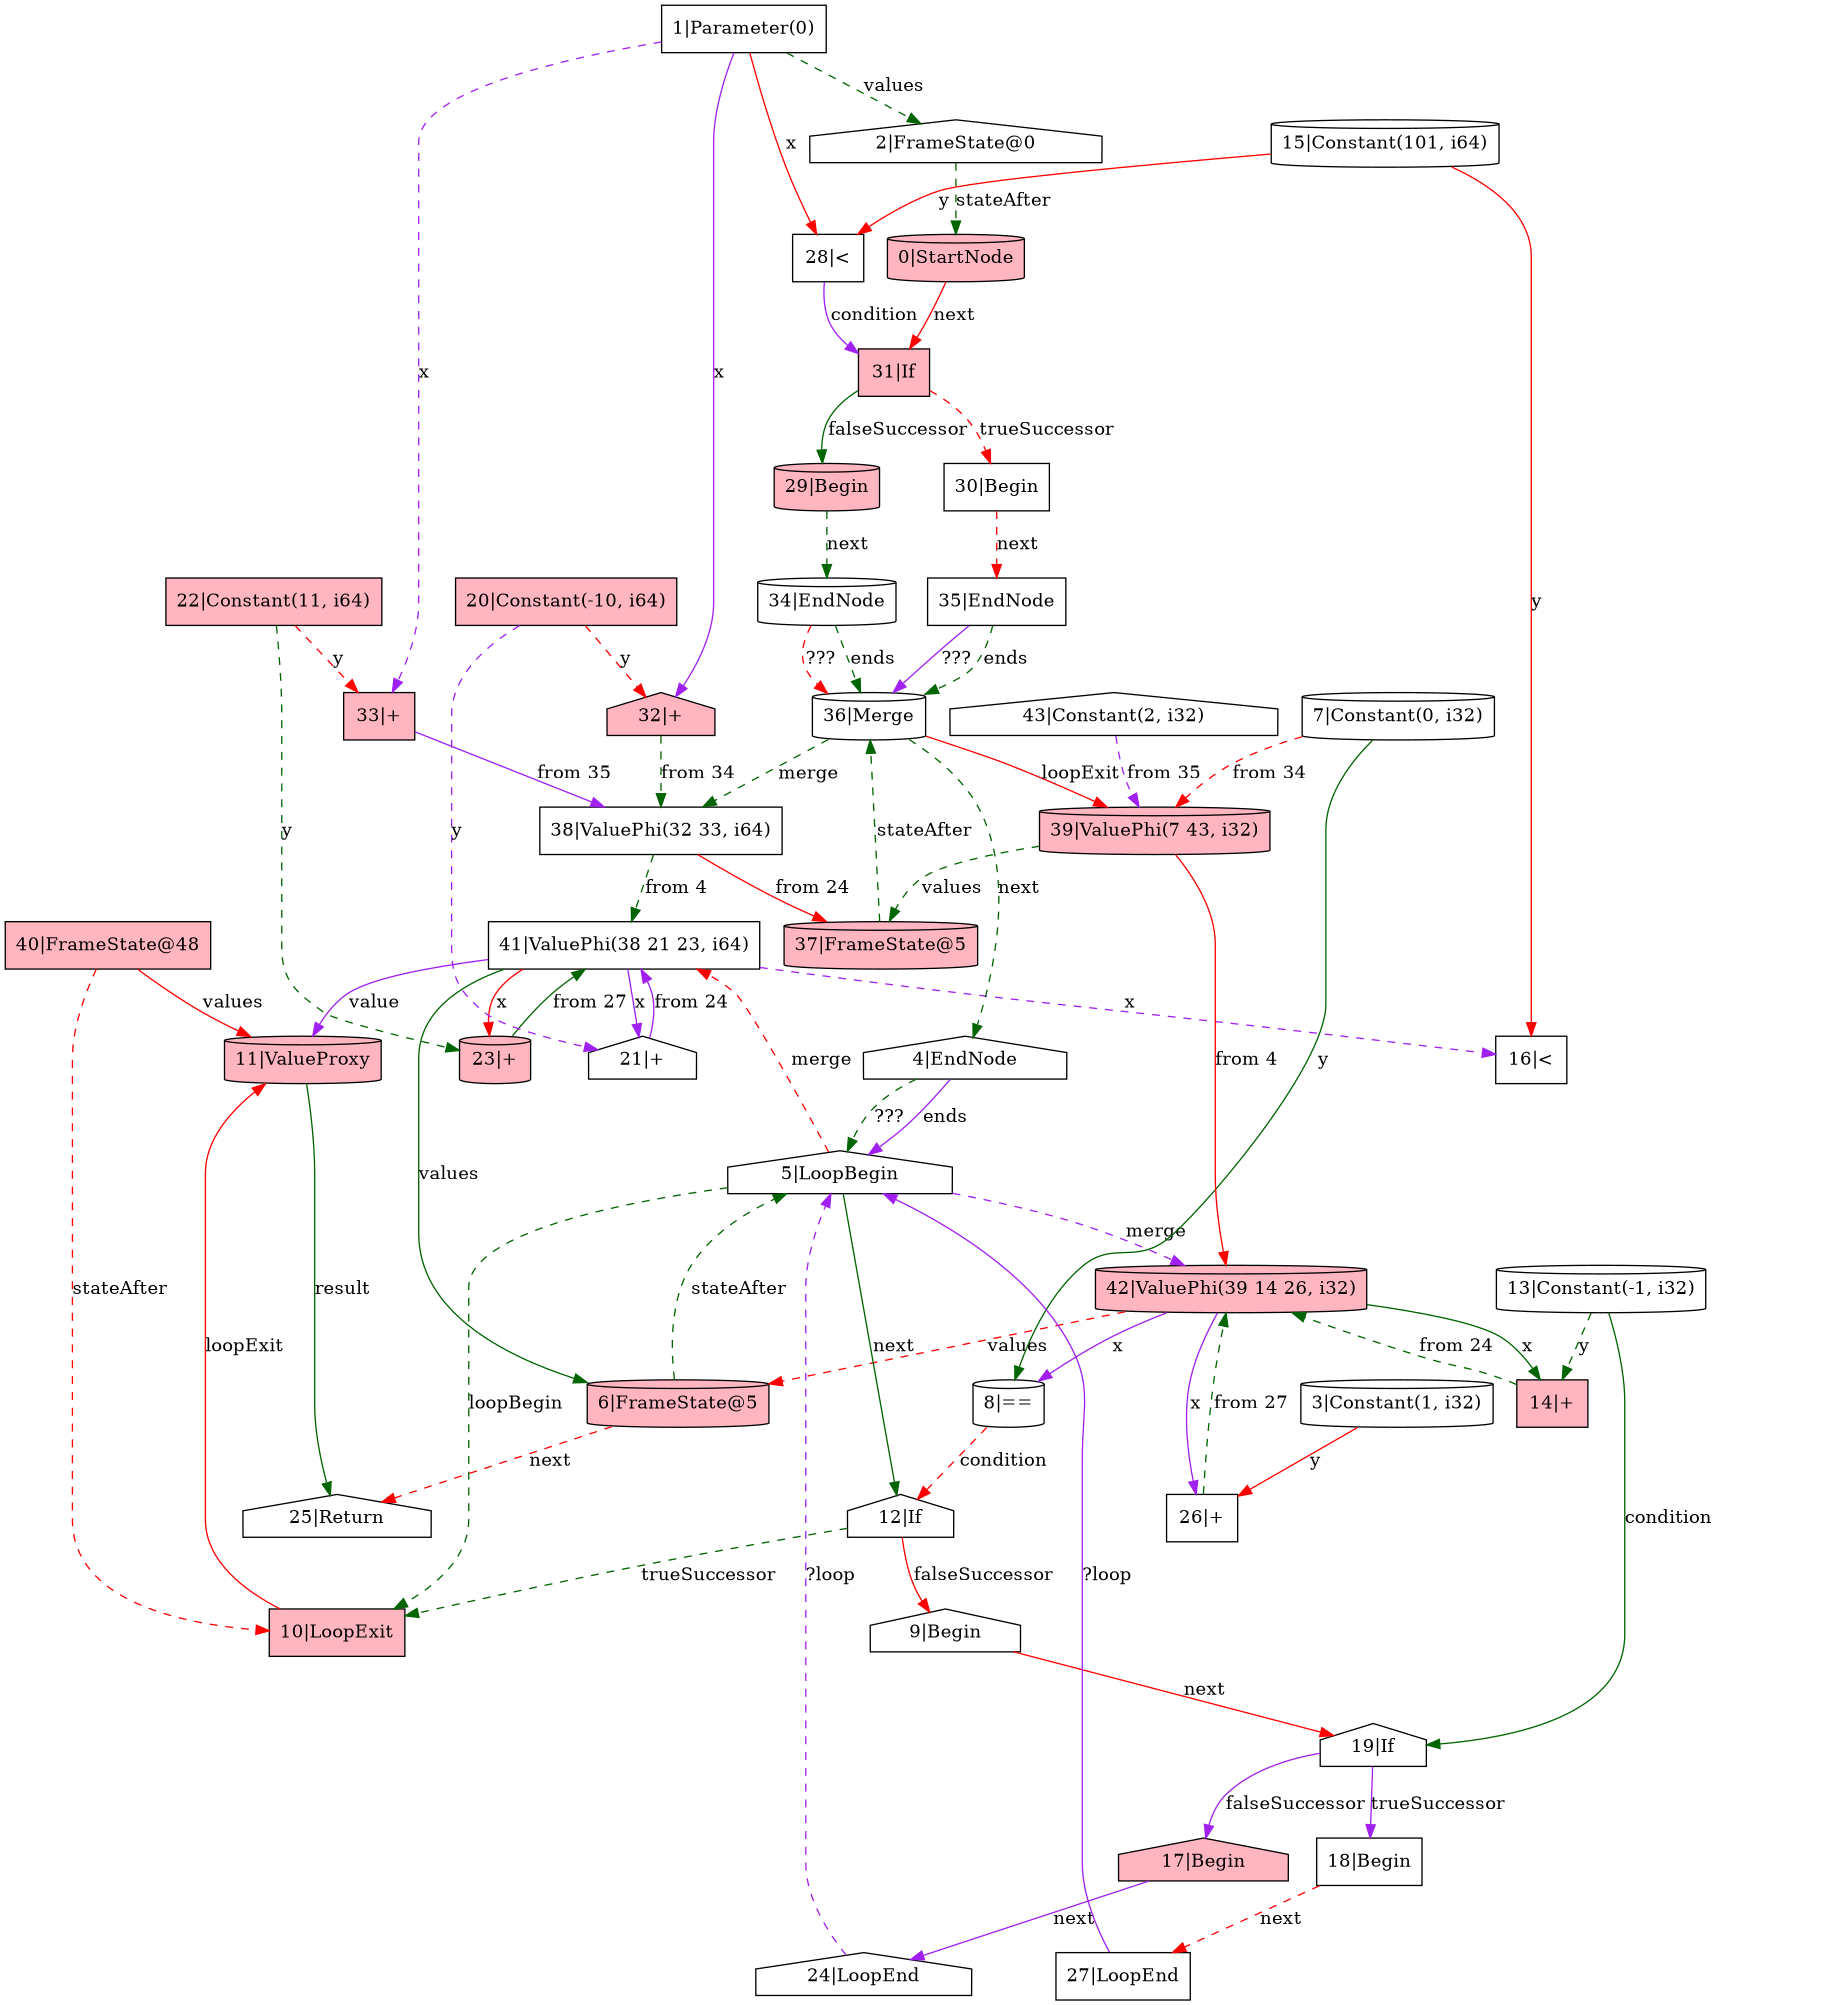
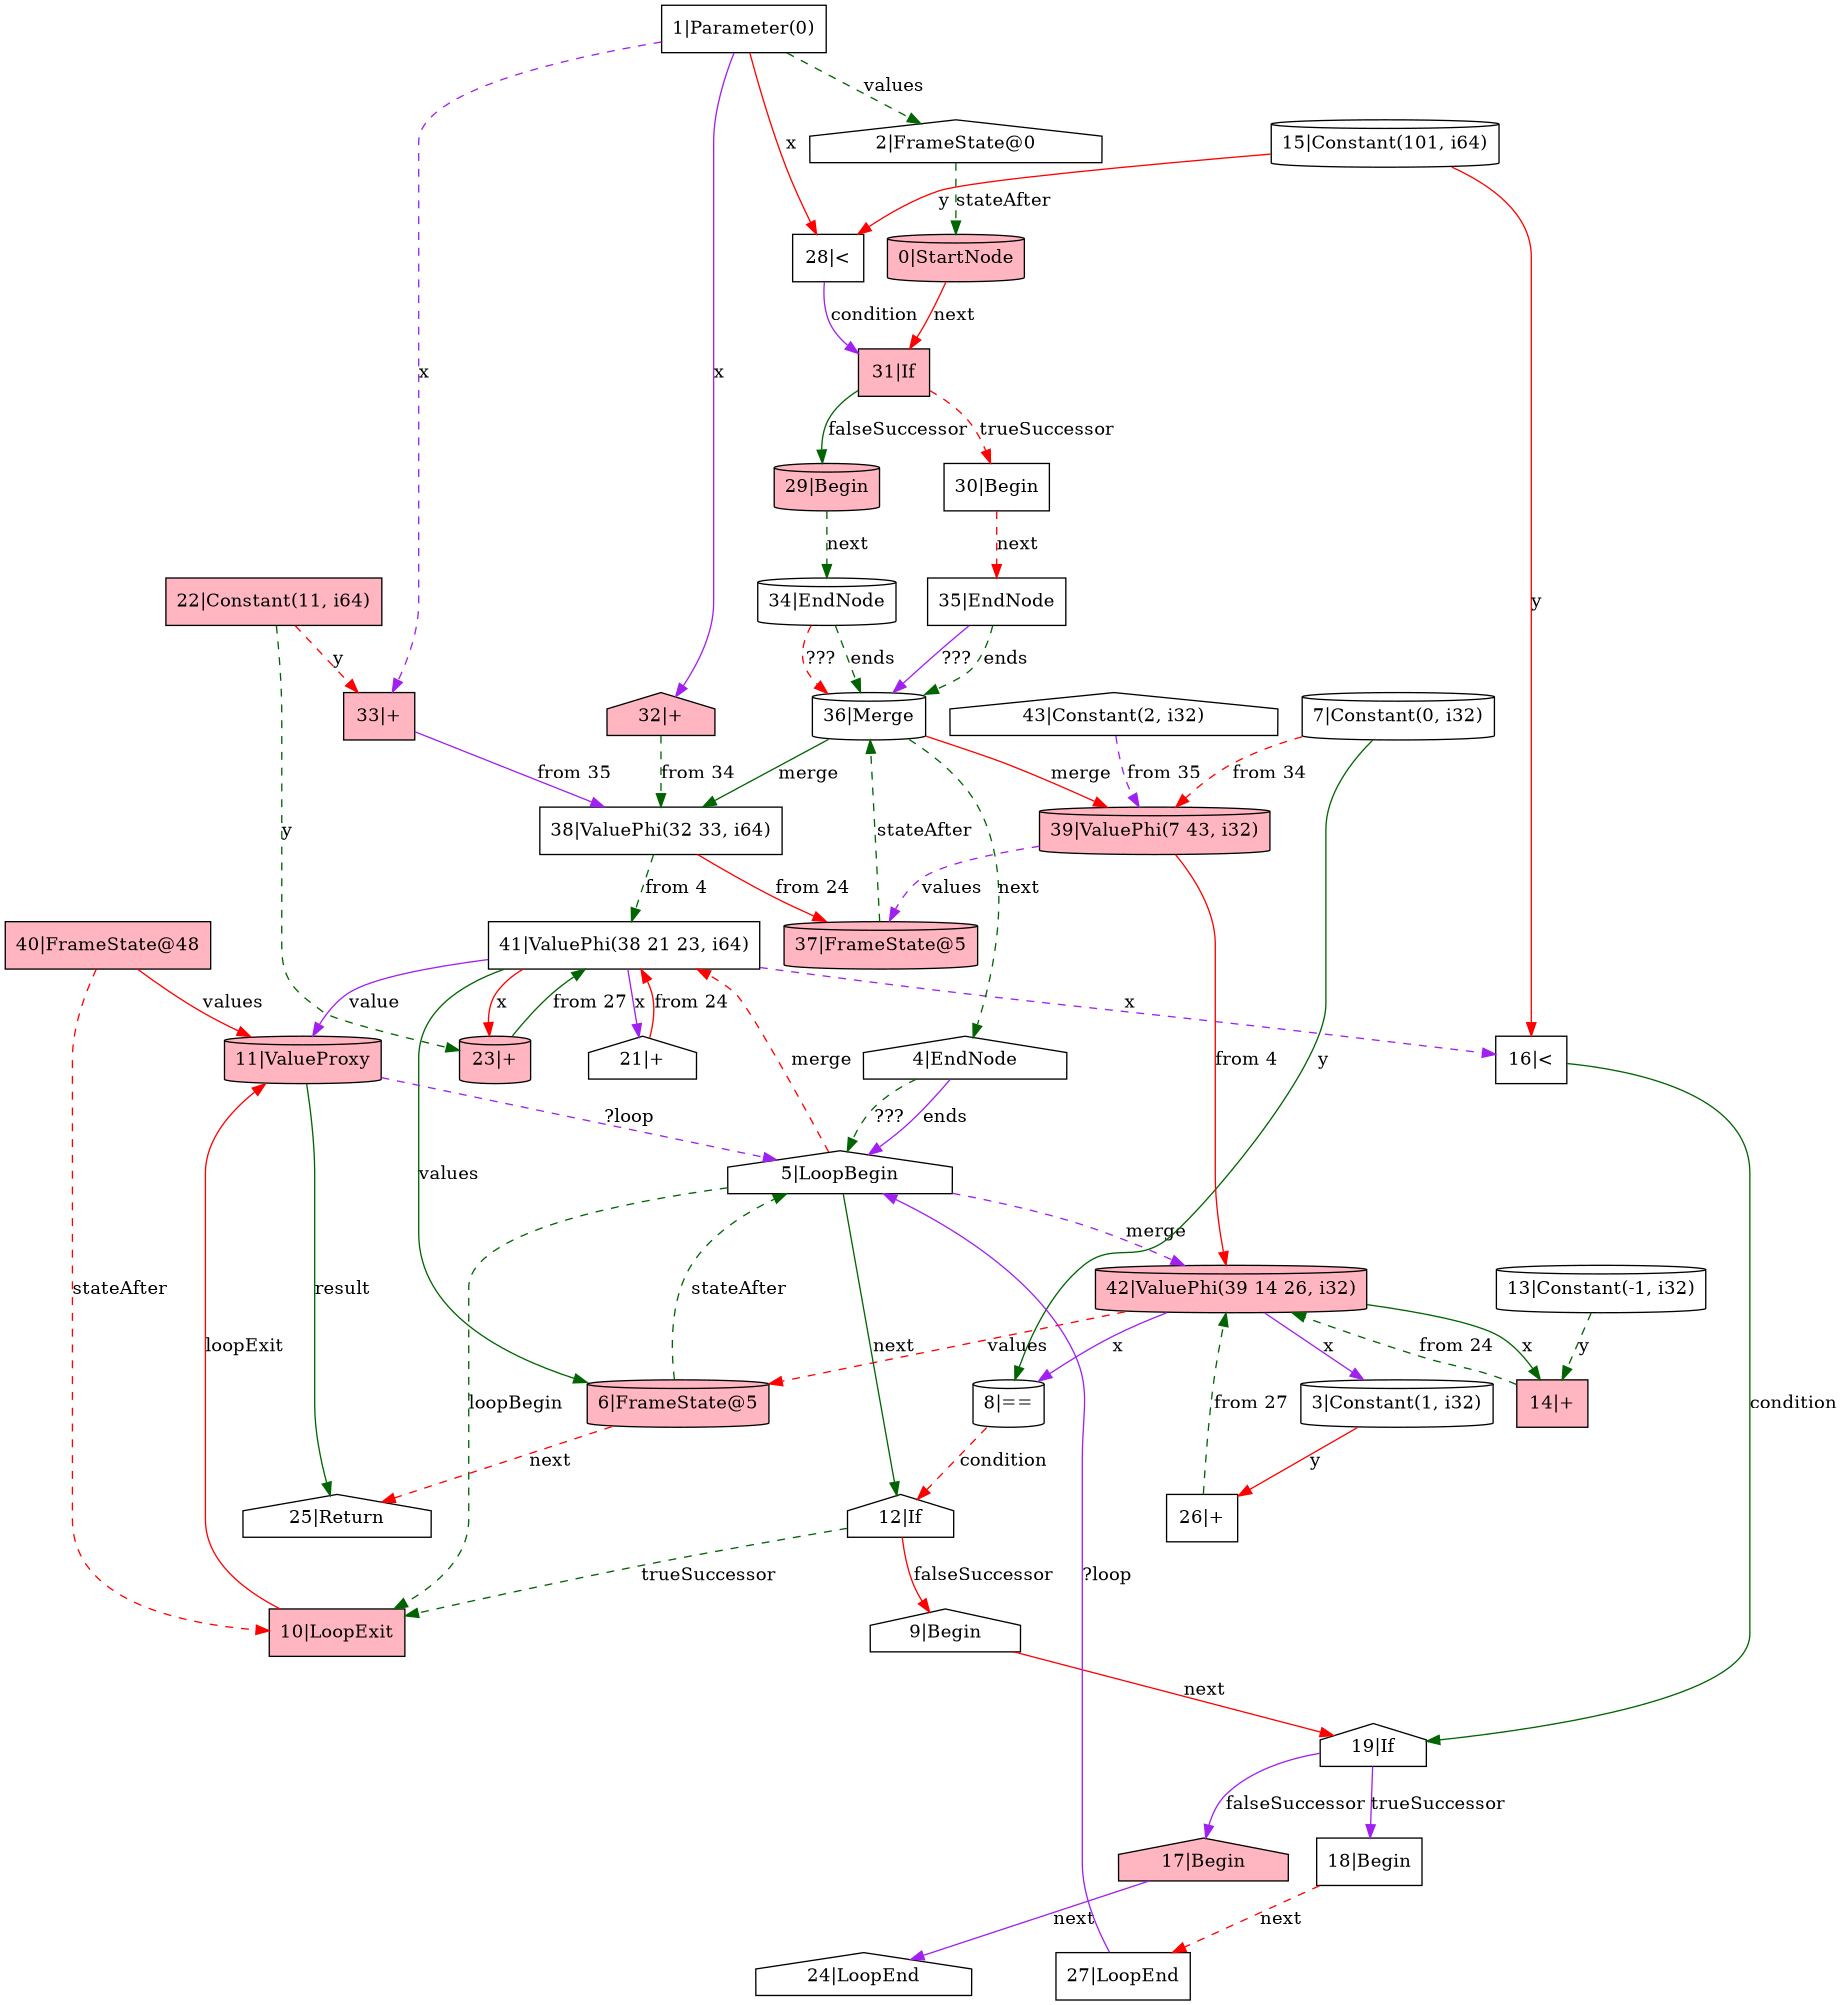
(566, 602) -> none
(771, 770) -> (771, 770)
(1081, 774) -> (1081, 774)
(960, 863) -> (960, 863)
(654, 1009) -> (654, 1009)
(1188, 1394) -> (1309, 1343)
(806, 1584) -> (573, 1117)
(1625, 1590) -> (1750, 1458)
